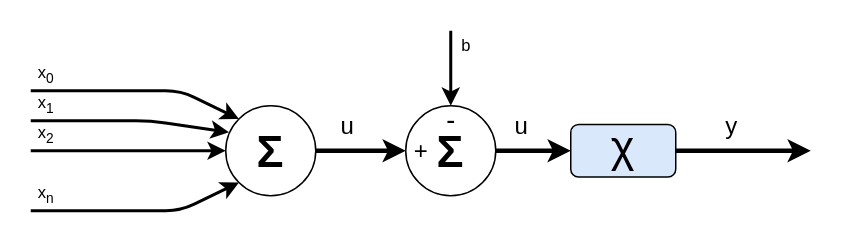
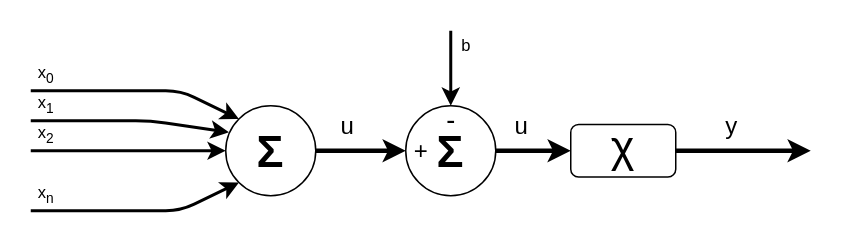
(623, 151) -> (623, 151)
